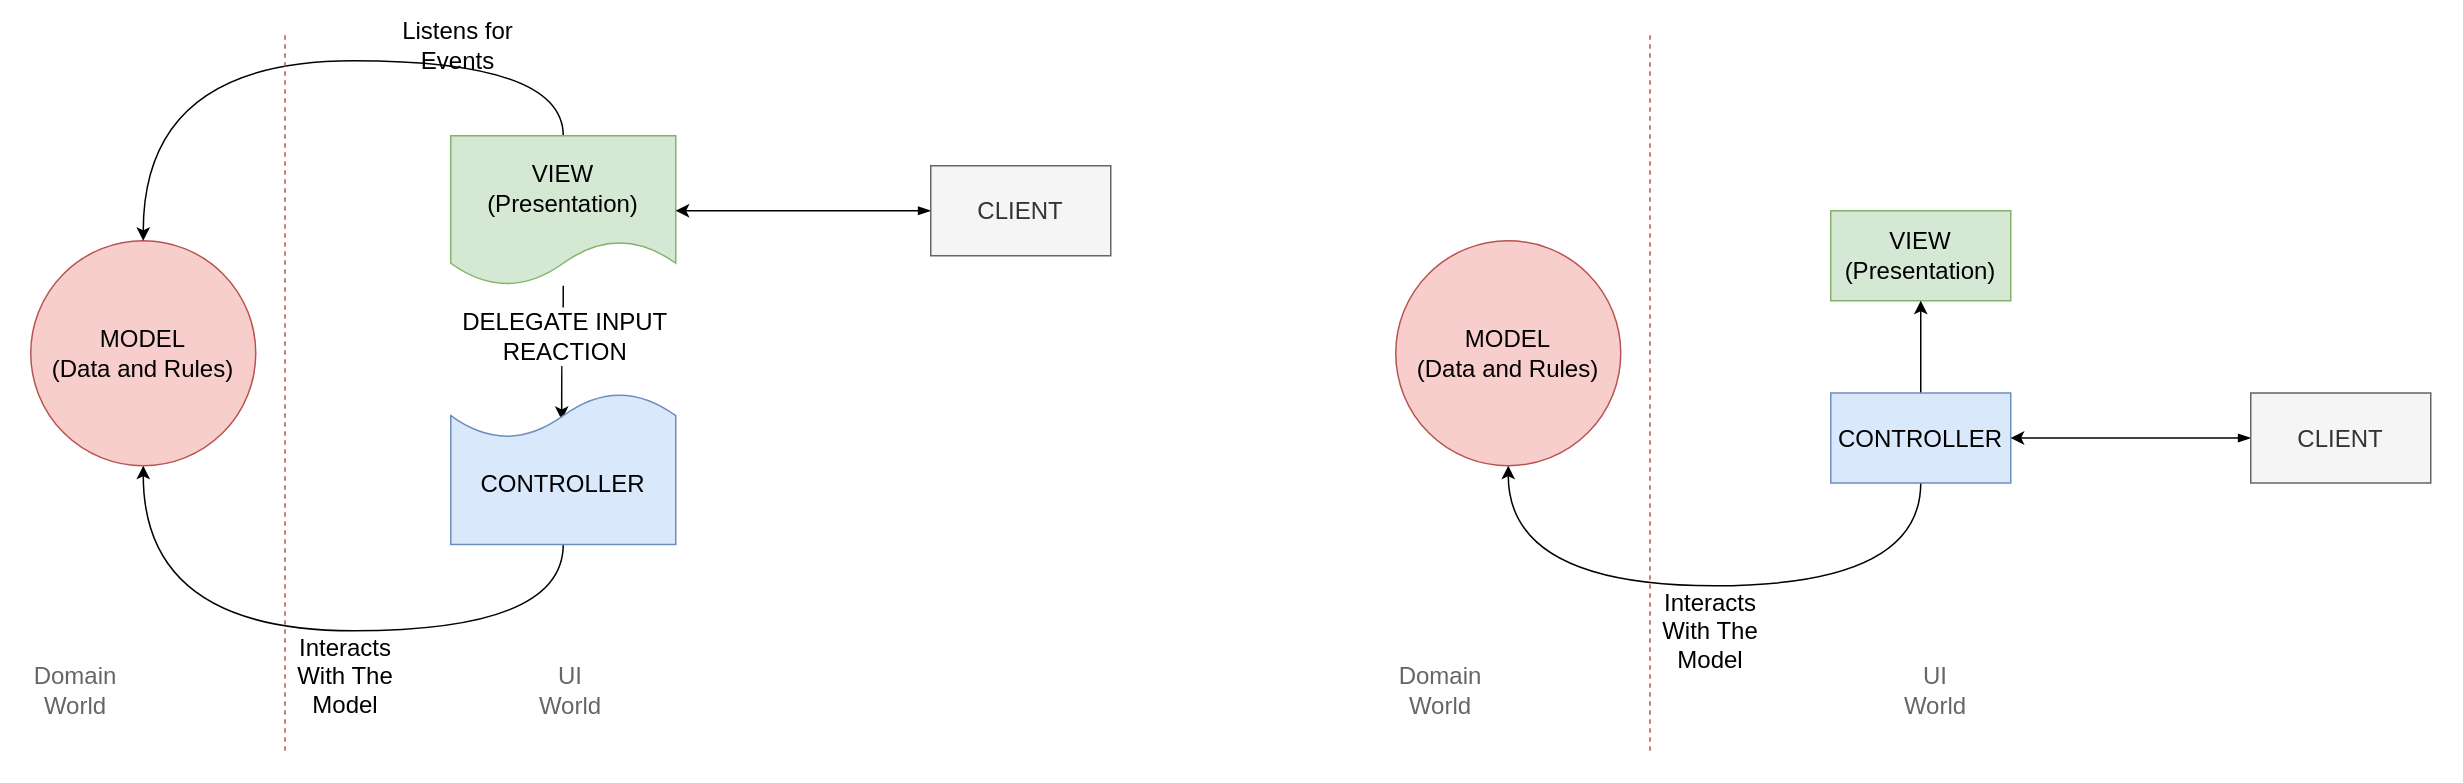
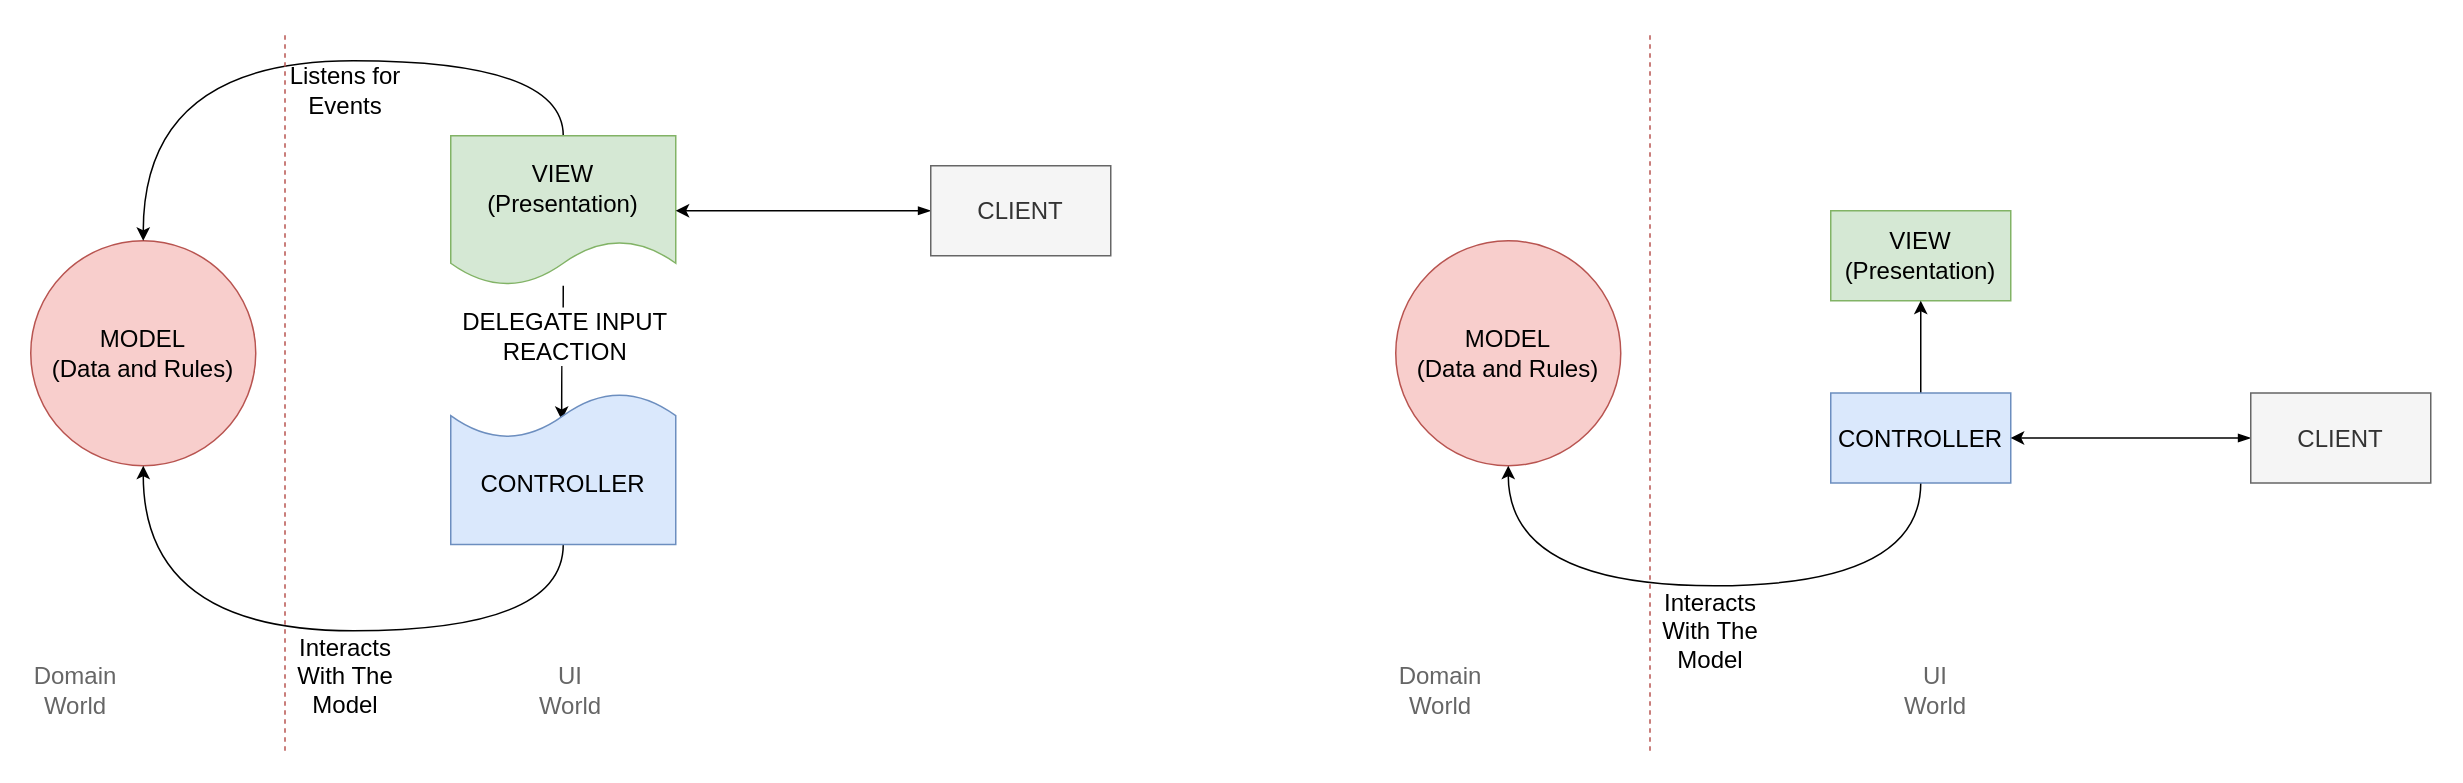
(458, 46) -> (346, 91)
